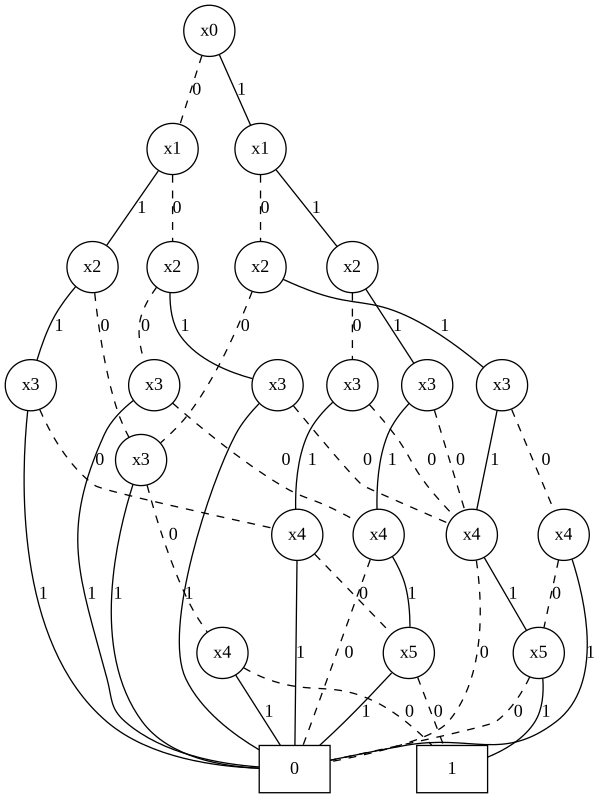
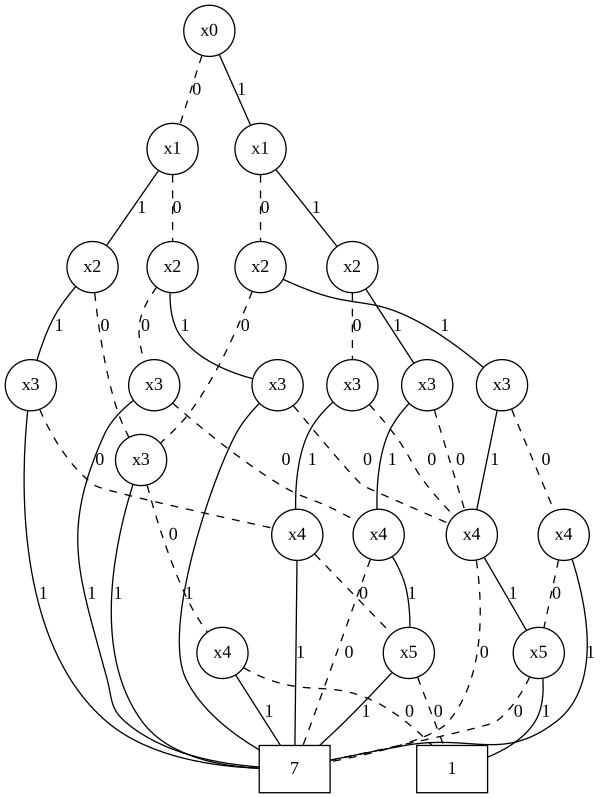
(295, 769) -> (295, 769)
